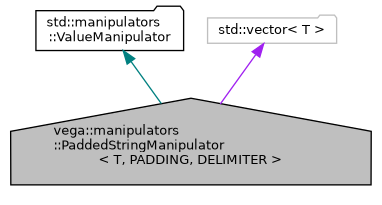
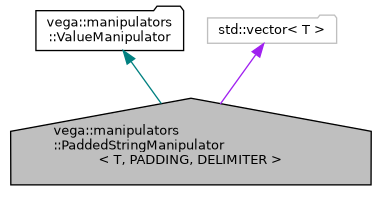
(110, 31) -> (110, 31)
